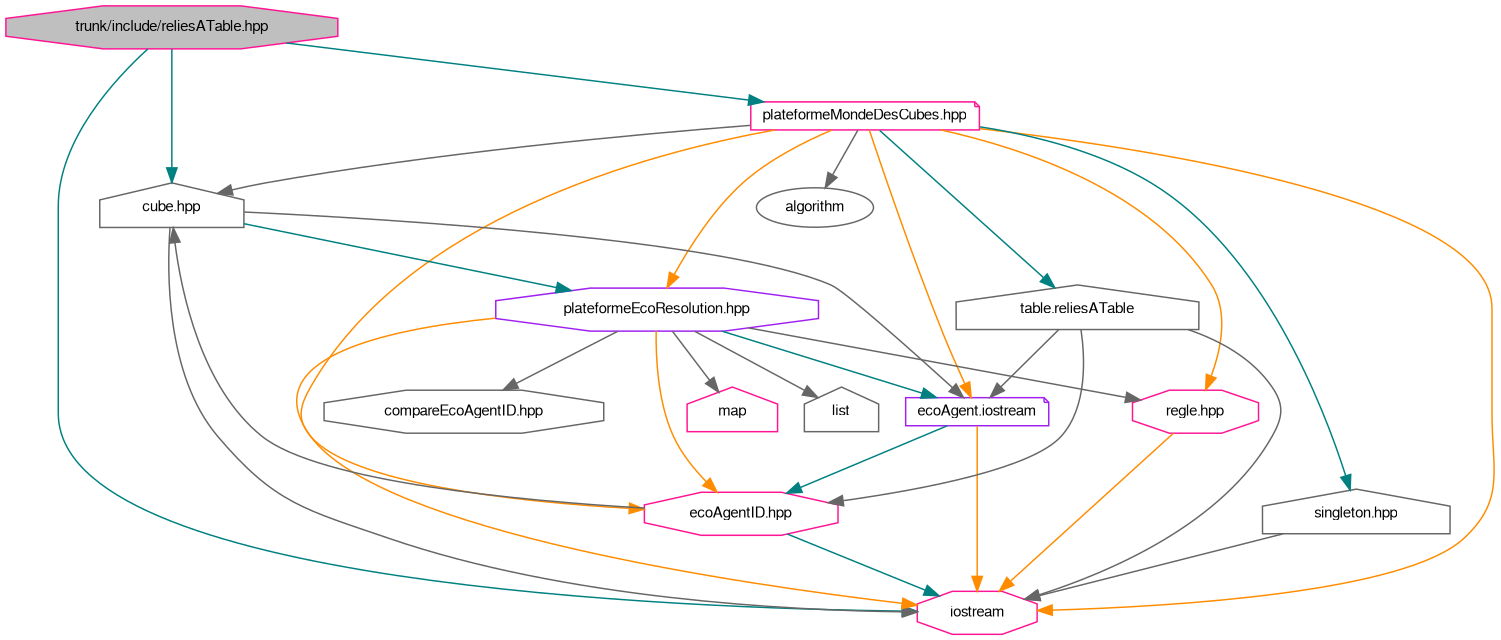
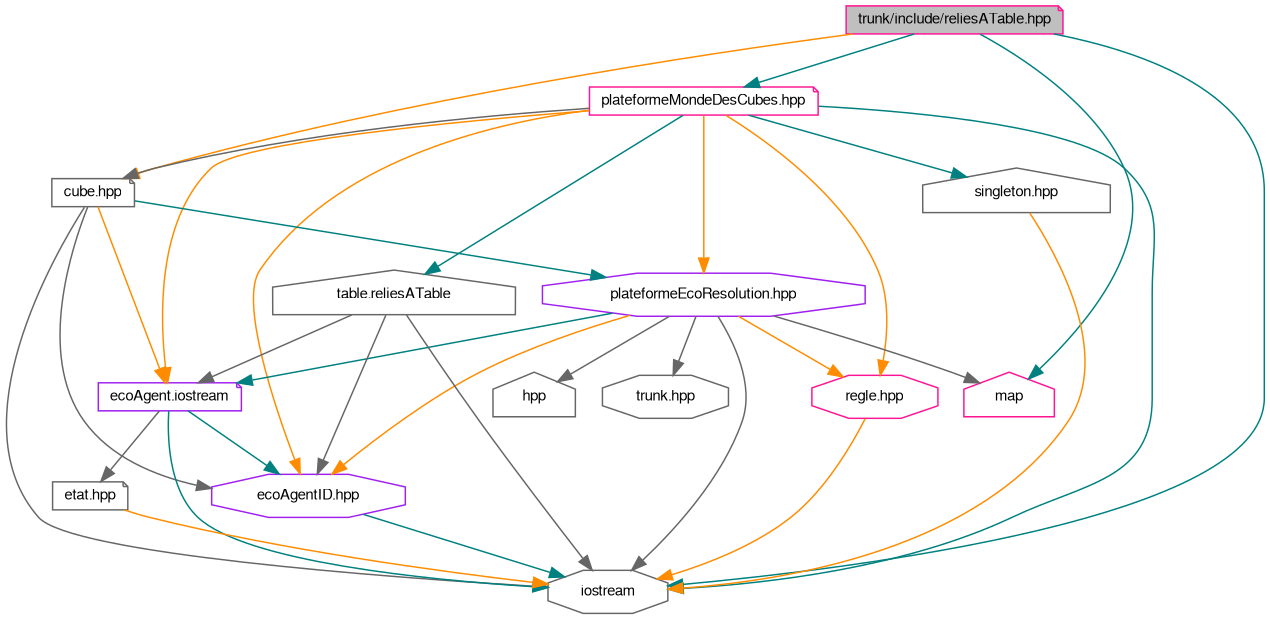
(172, 27) -> (955, 20)
(172, 108) -> (493, 91)
none -> (1131, 194)
(172, 208) -> (93, 193)
(815, 208) -> none
(619, 242) -> (129, 288)
(899, 356) -> (784, 343)
(1492, 357) -> (1152, 390)
(464, 412) -> (665, 397)
(842, 412) -> (534, 397)
(328, 466) -> (66, 380)
none -> (90, 496)
(977, 501) -> (305, 559)
(741, 514) -> (308, 496)
(466, 519) -> (730, 449)
(1161, 565) -> (994, 494)
(977, 613) -> (608, 592)
